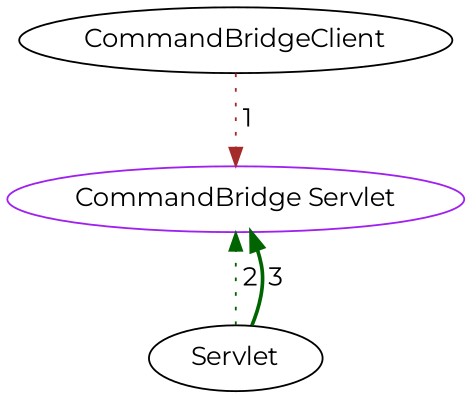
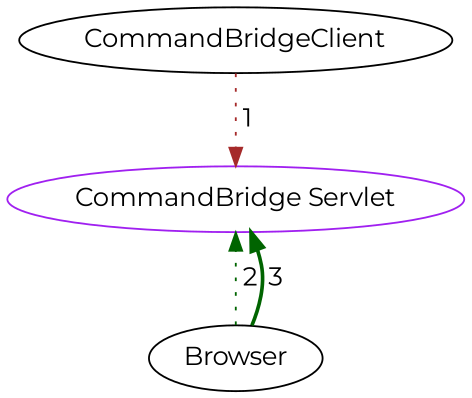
(236, 358) -> (236, 358)
